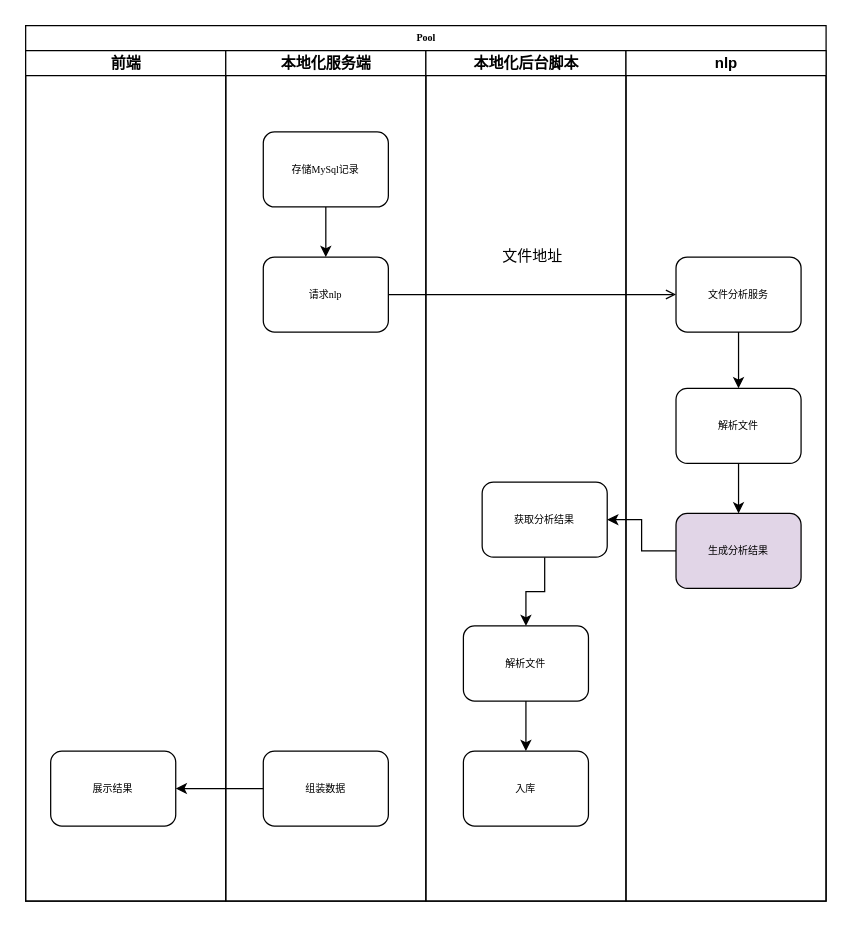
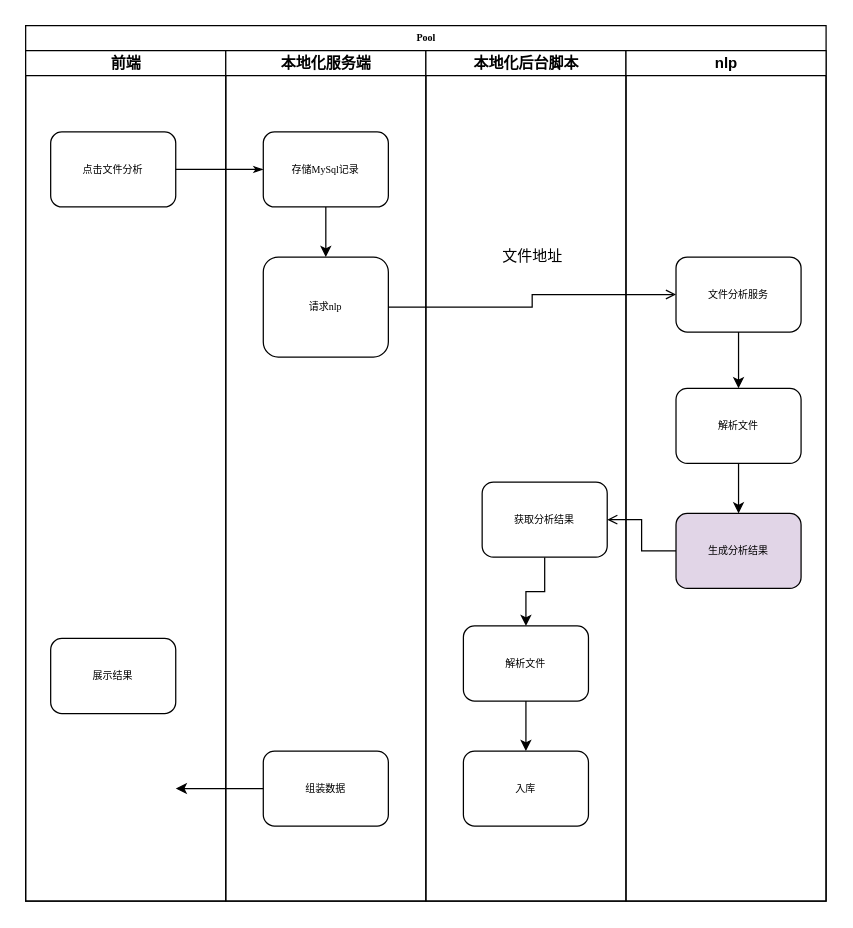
none -> (113, 169)
none -> (216, 169)
(326, 294) -> (326, 307)
(617, 519) -> (614, 519)
(113, 788) -> (113, 676)
